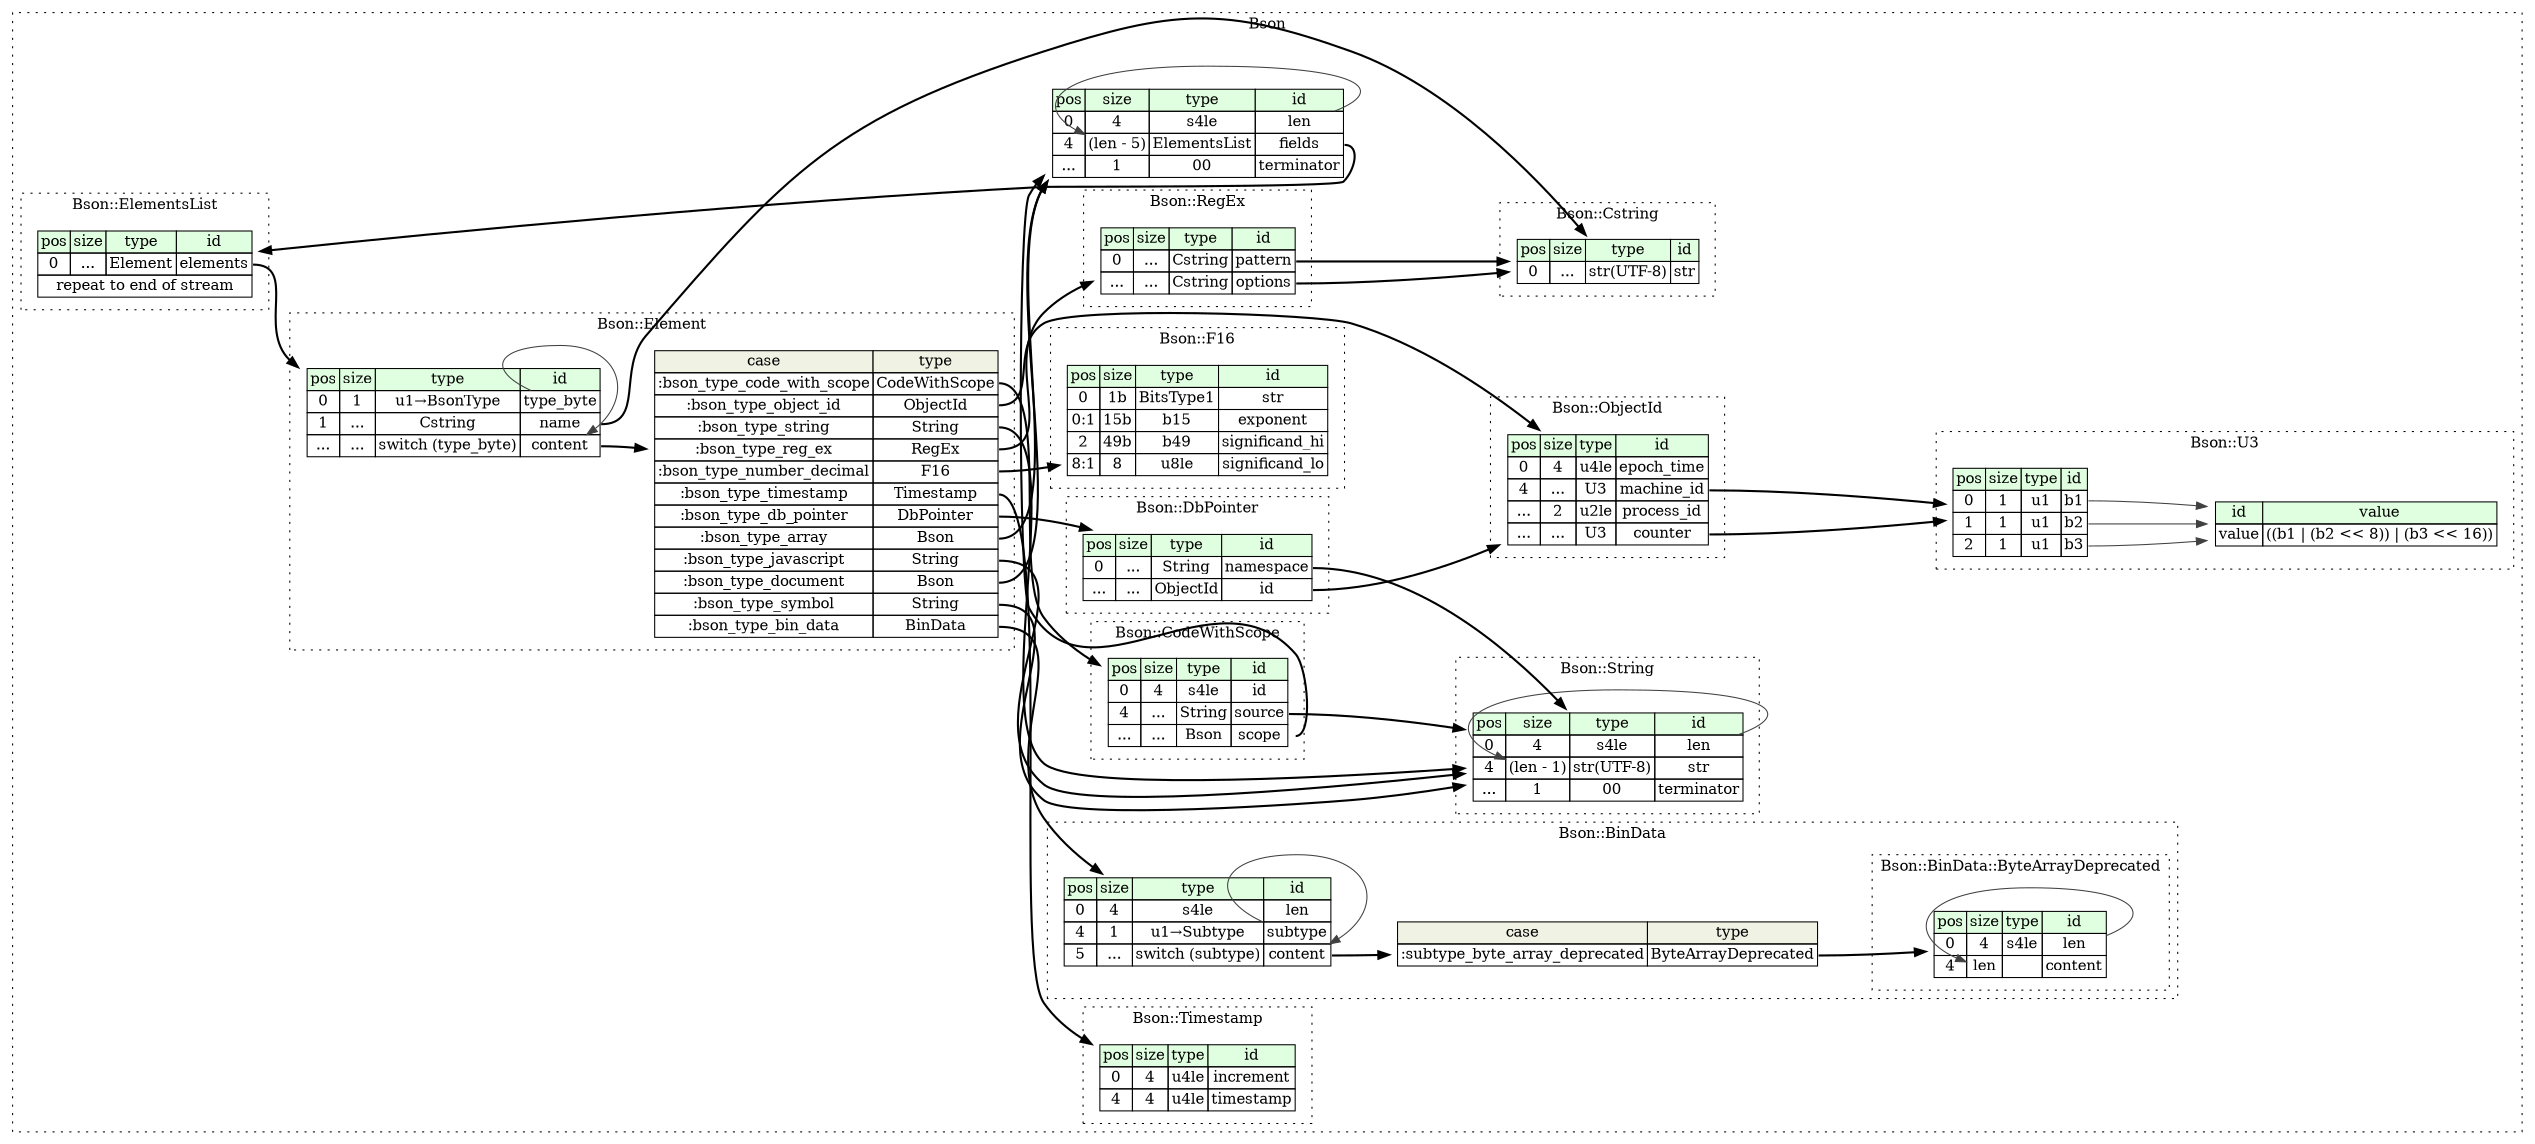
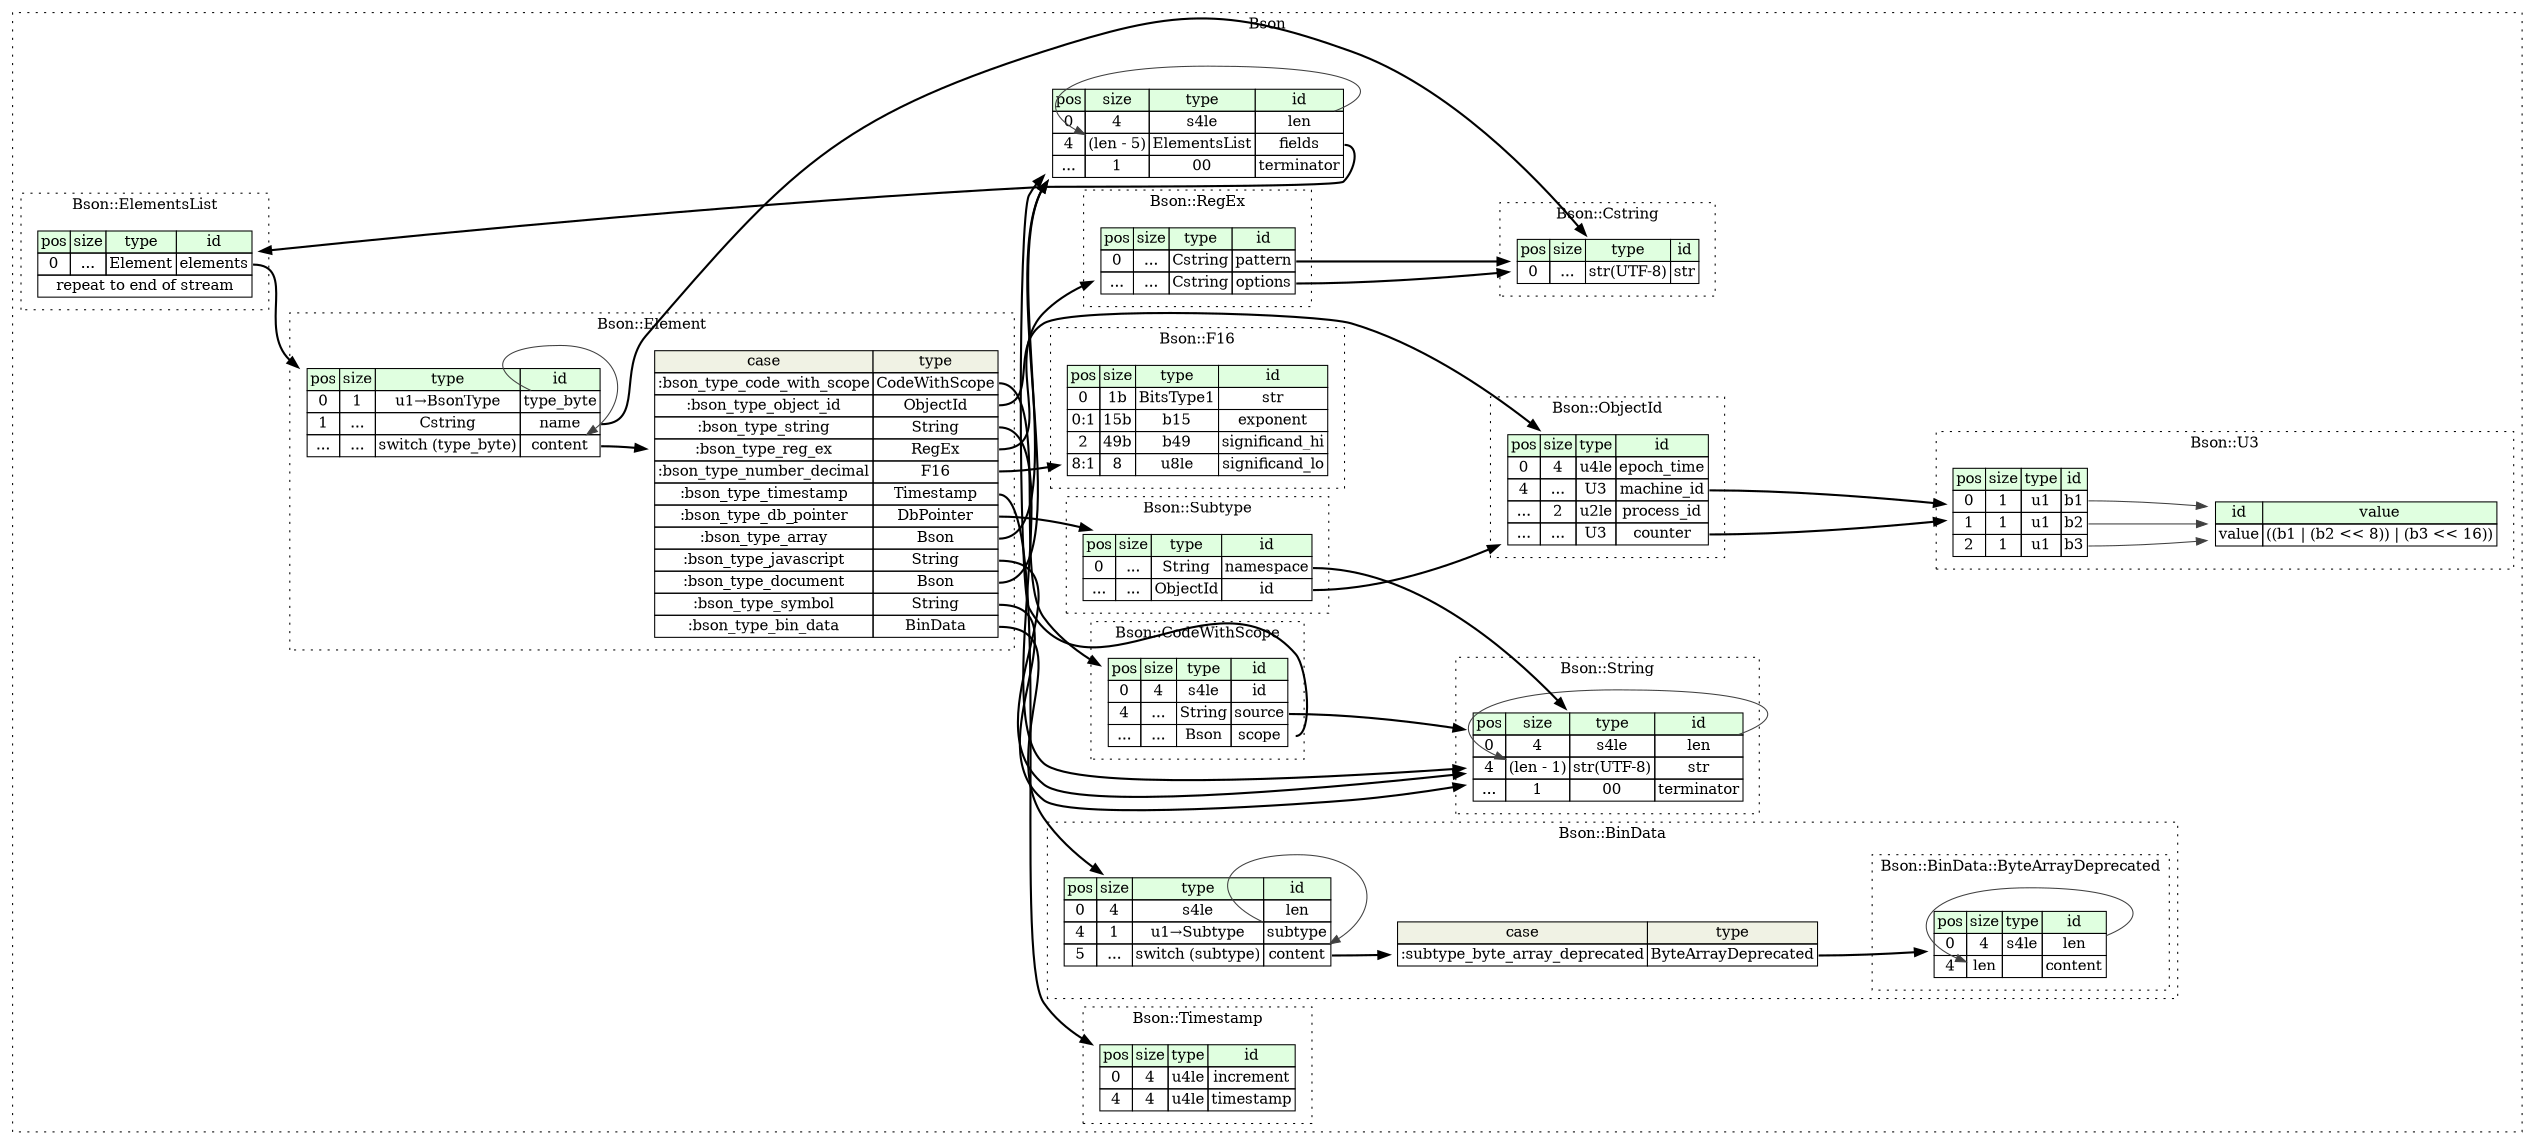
(1198, 509) -> (1198, 509)
